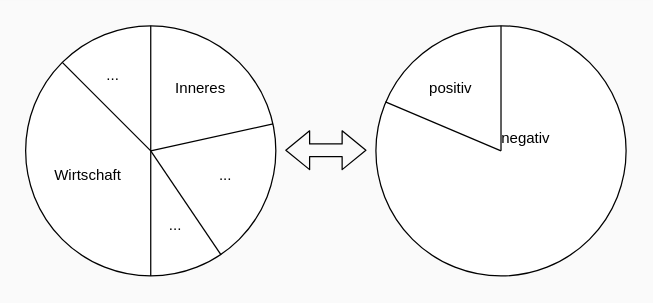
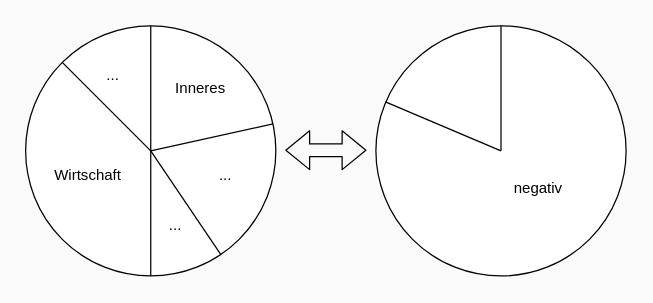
(451, 88) -> none
(526, 138) -> (538, 188)
